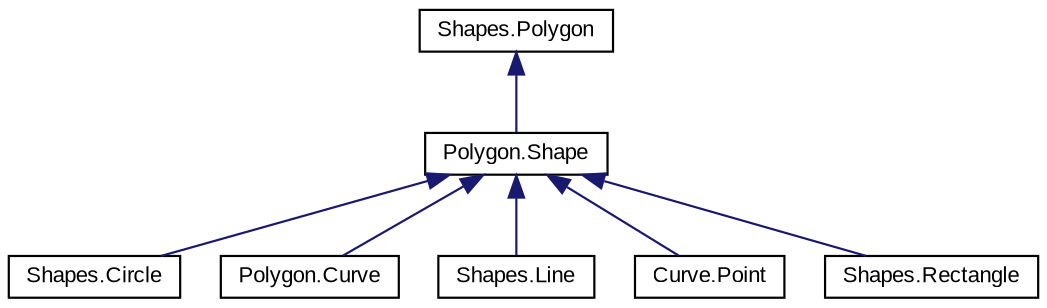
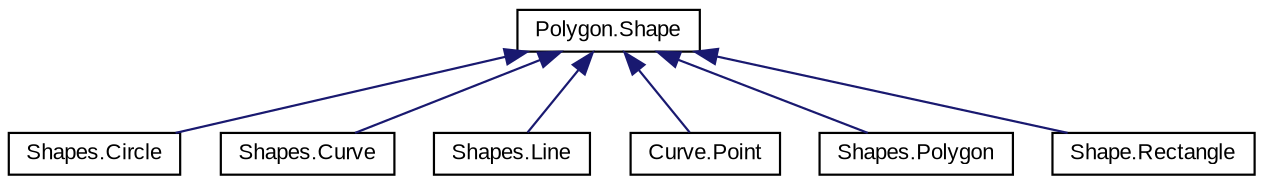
(516, 104) -> (773, 96)
(310, 277) -> (308, 154)
(932, 277) -> (1154, 154)
